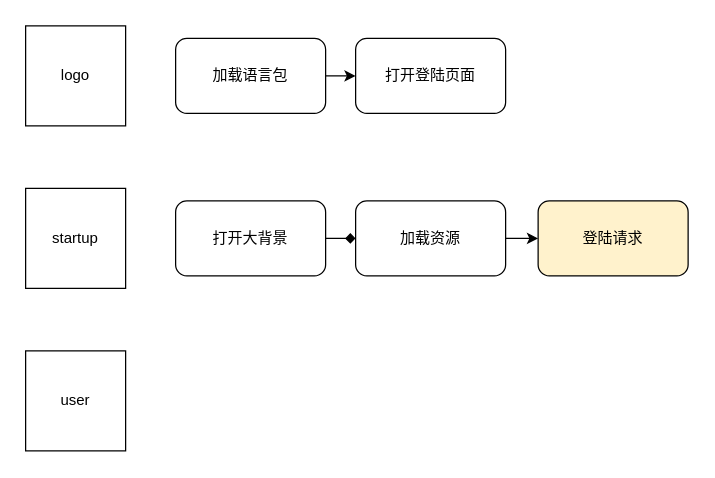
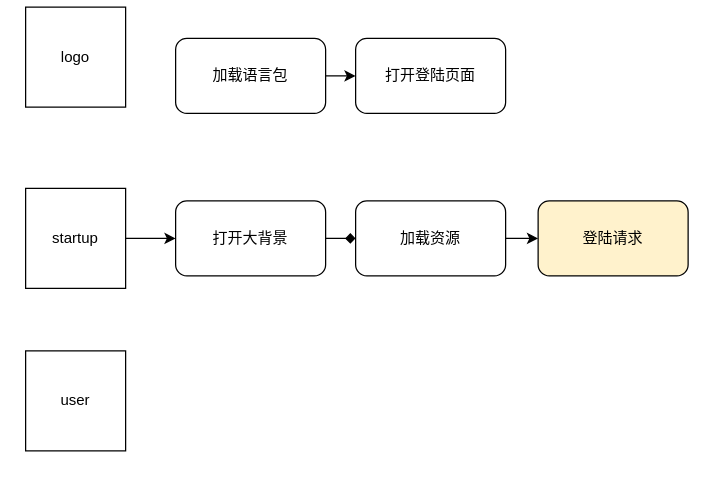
(76, 76) -> (76, 57)
none -> (147, 238)
